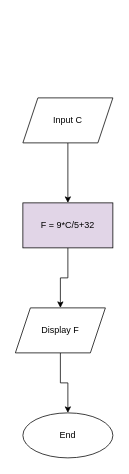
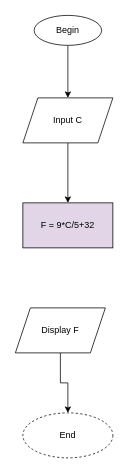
none -> (68, 30)
none -> (68, 91)
(60, 285) -> none
(68, 435) -> (68, 435)
